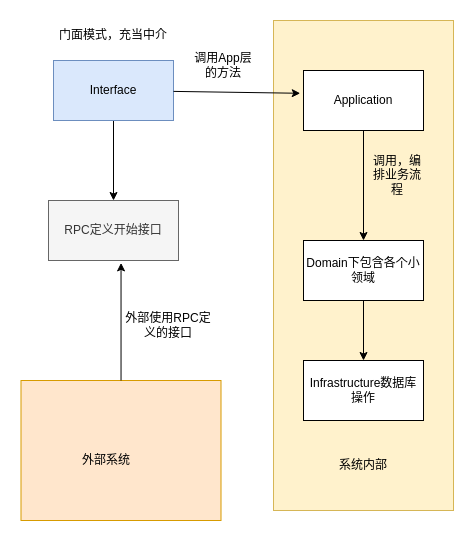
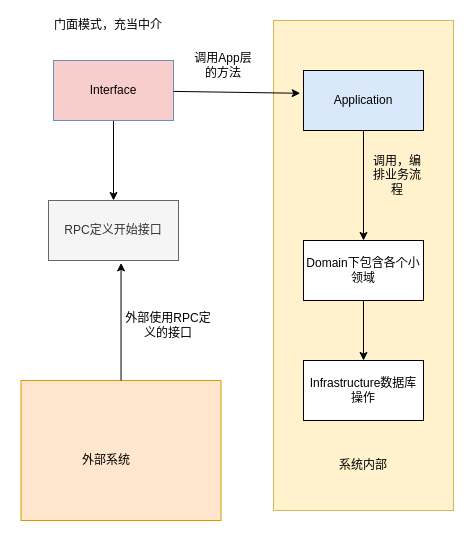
(114, 36) -> (109, 26)
(114, 91) -> (114, 91)
(364, 101) -> (364, 101)
